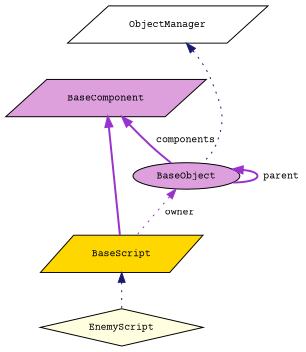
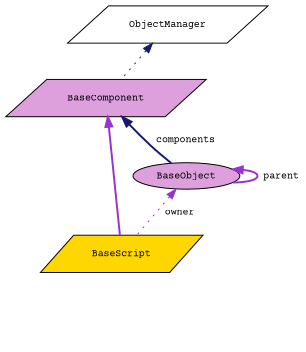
(220, 106) -> (134, 65)
(149, 145) -> (149, 145)
(122, 327) -> none
